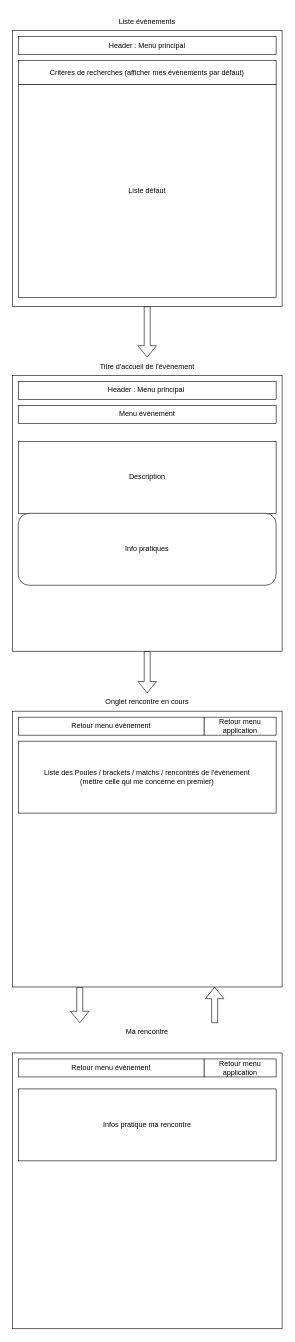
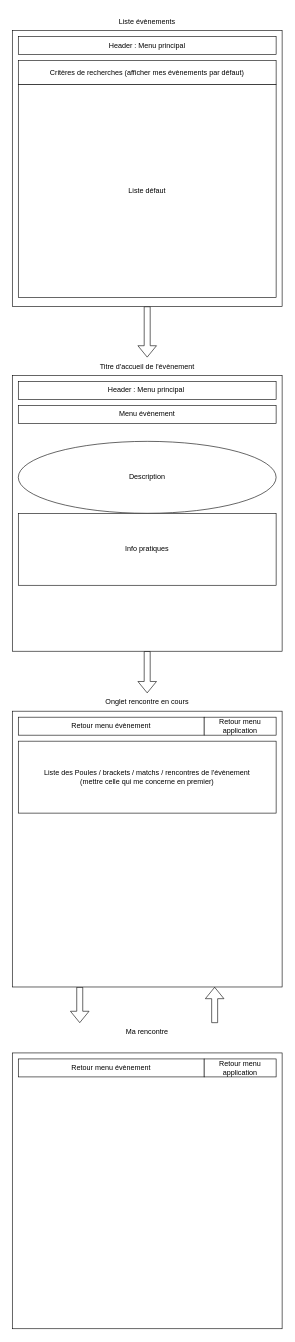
(147, 477) -> (147, 477)
(147, 549) -> (147, 549)
(147, 1125) -> none
